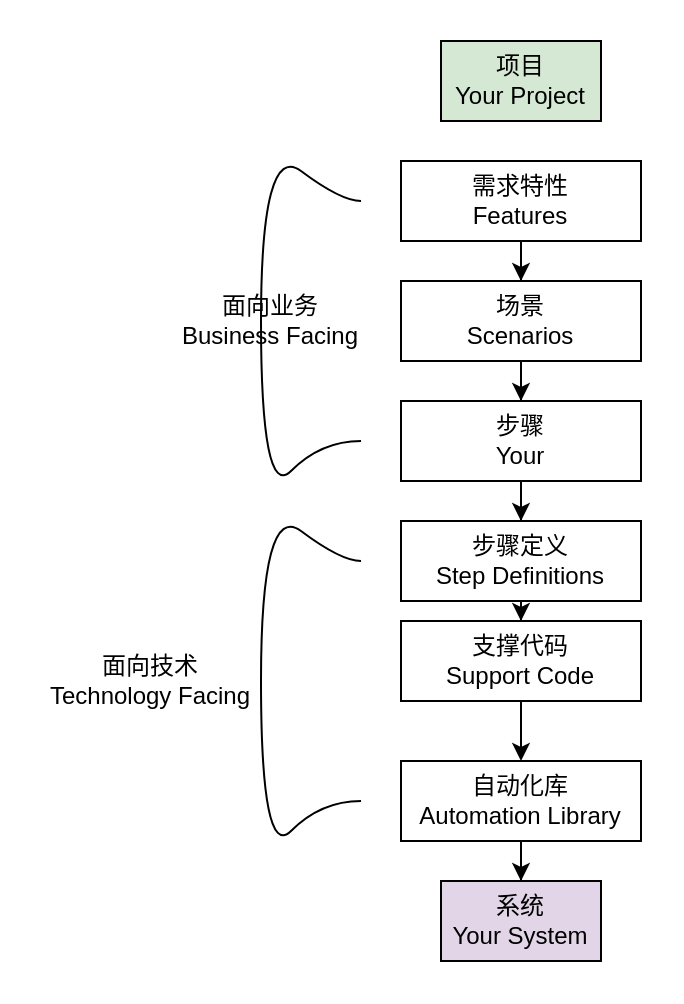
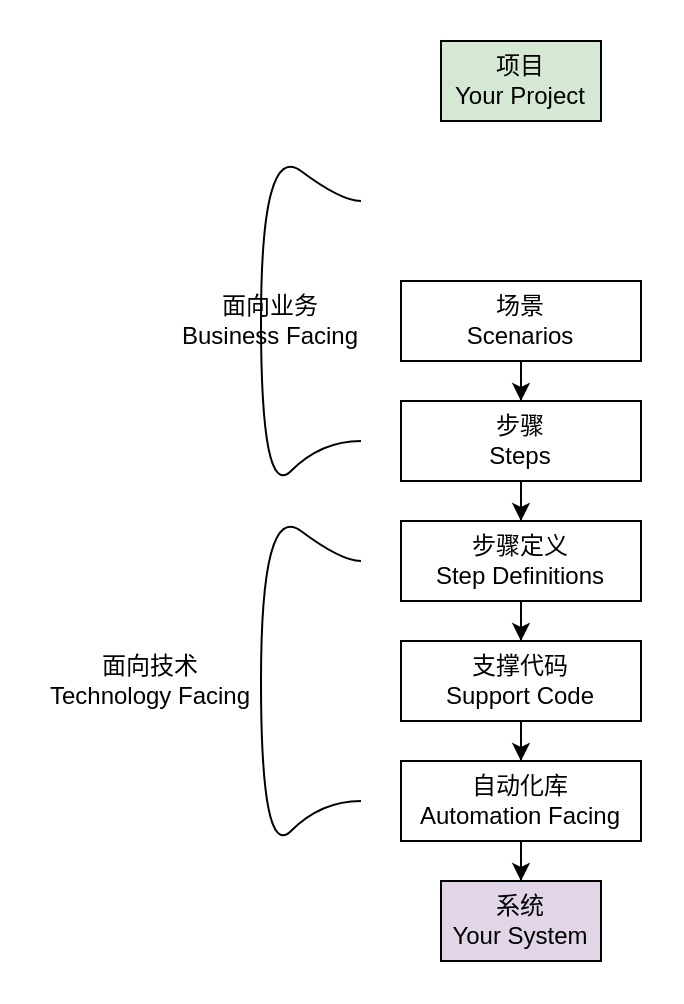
(521, 201) -> none
(521, 268) -> none
(521, 441) -> (521, 441)
(521, 661) -> (521, 681)
(521, 801) -> (521, 801)
